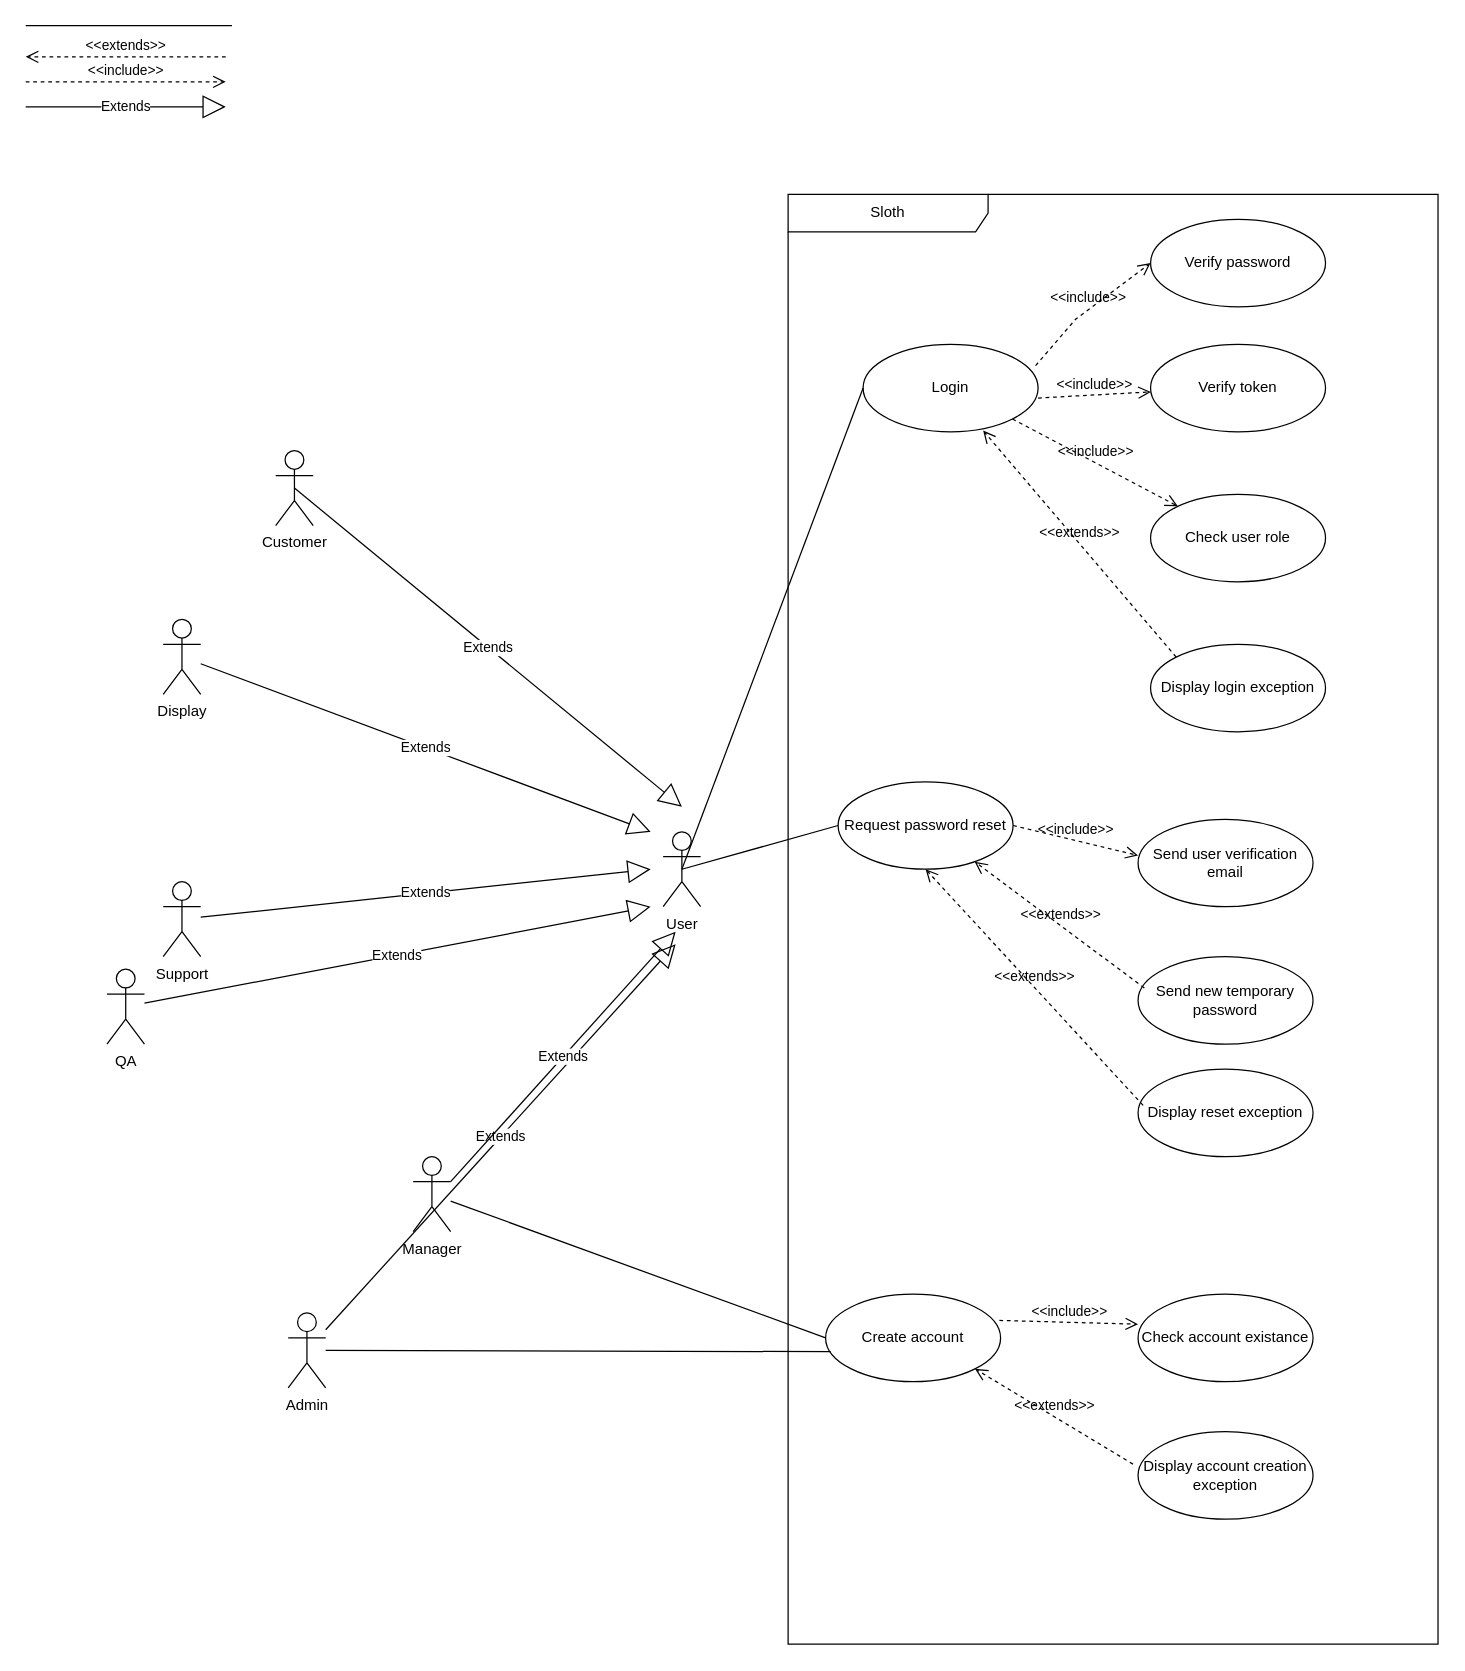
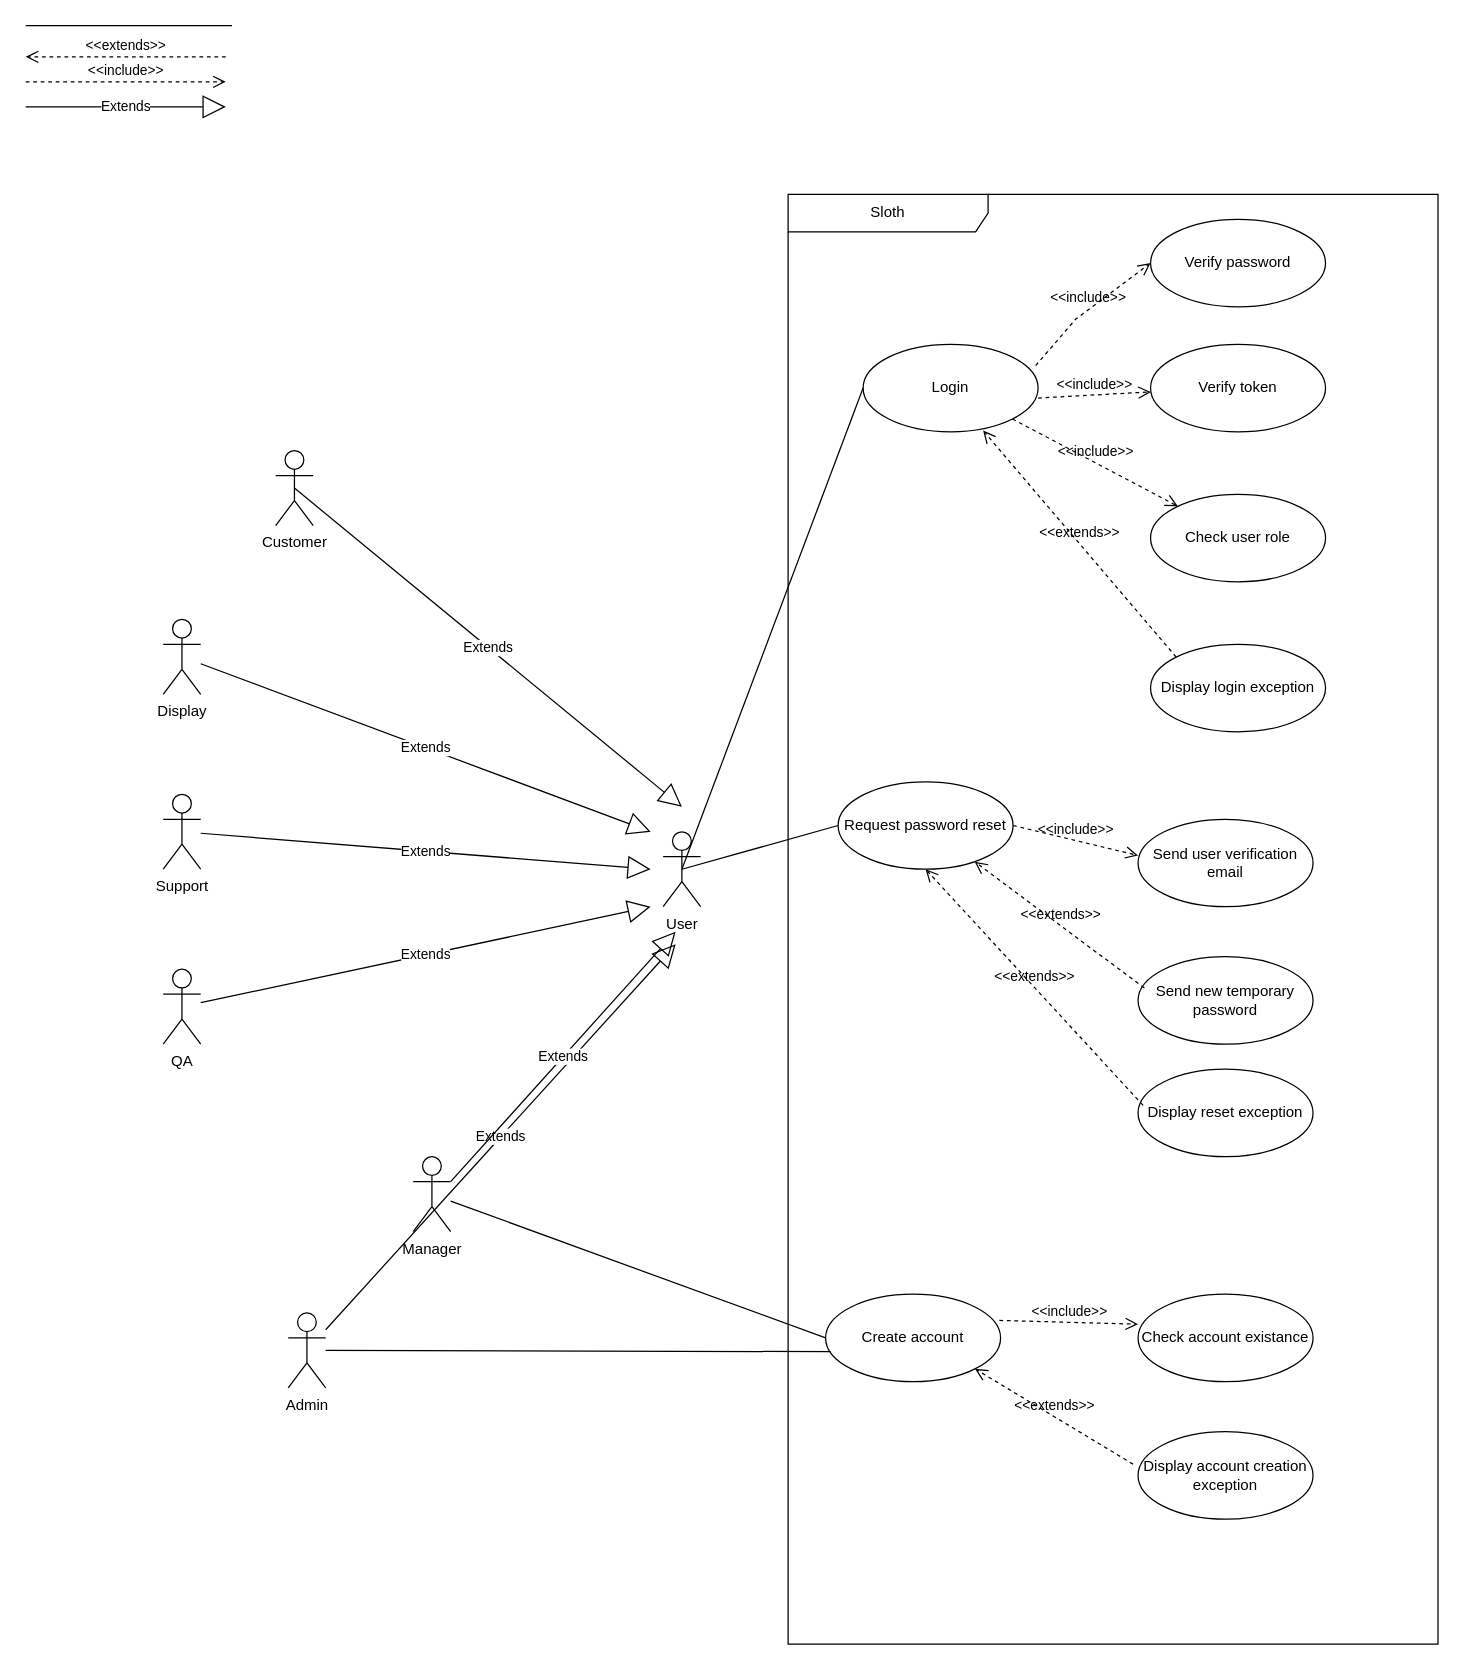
(182, 919) -> (182, 832)
(126, 1007) -> (182, 1007)
